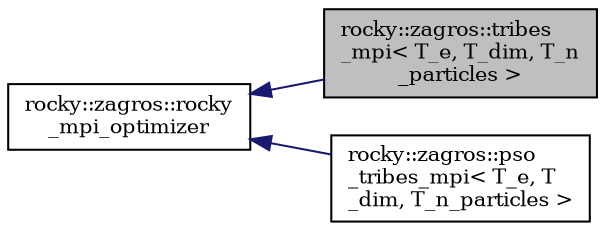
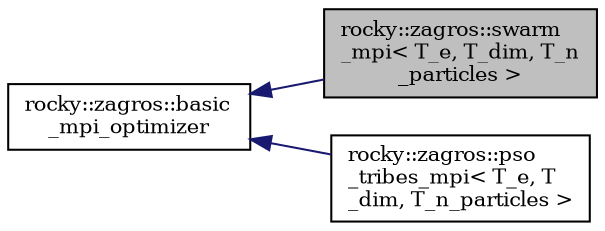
(461, 53) -> (461, 53)
(129, 117) -> (129, 117)
